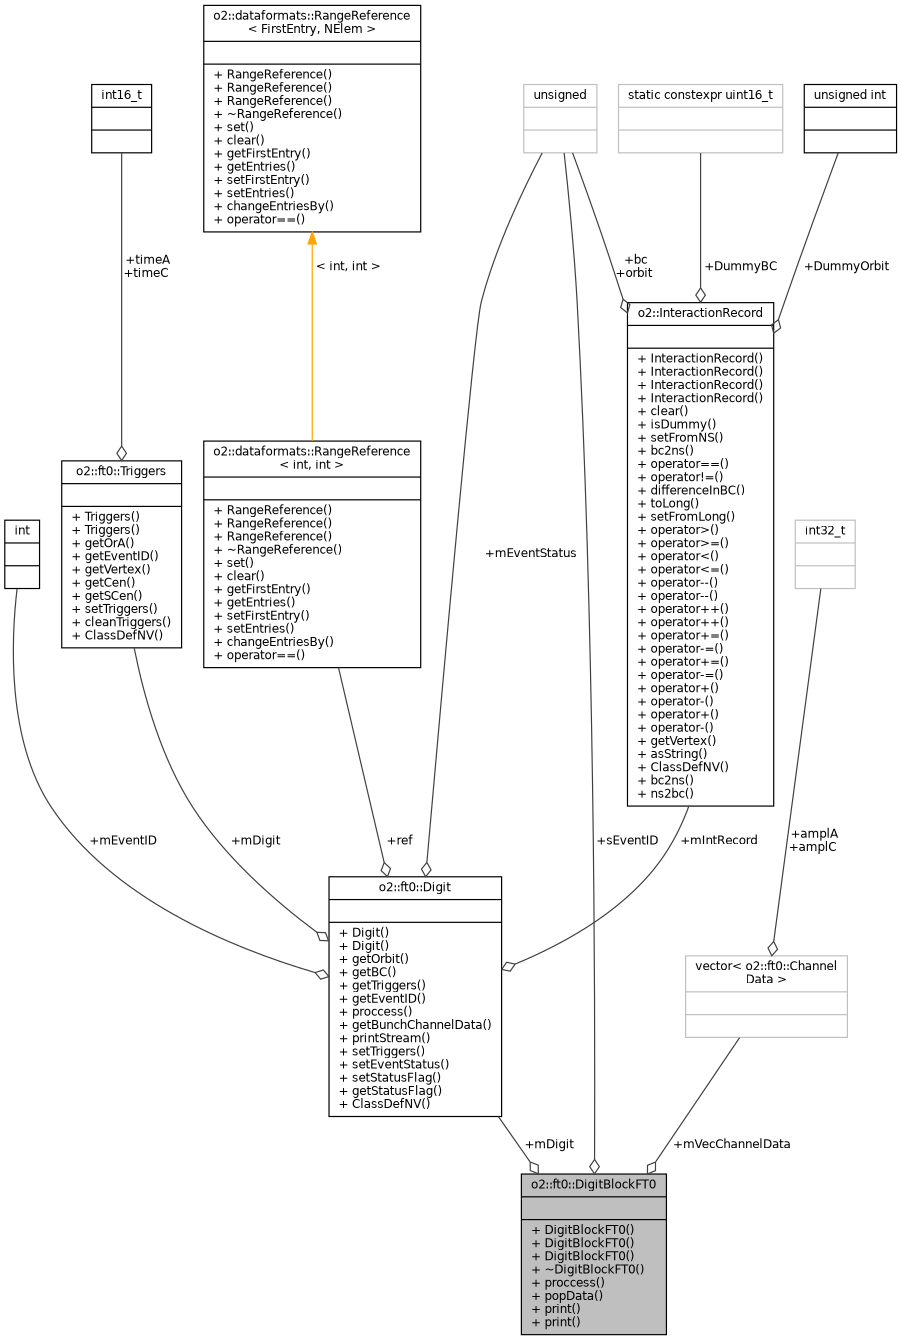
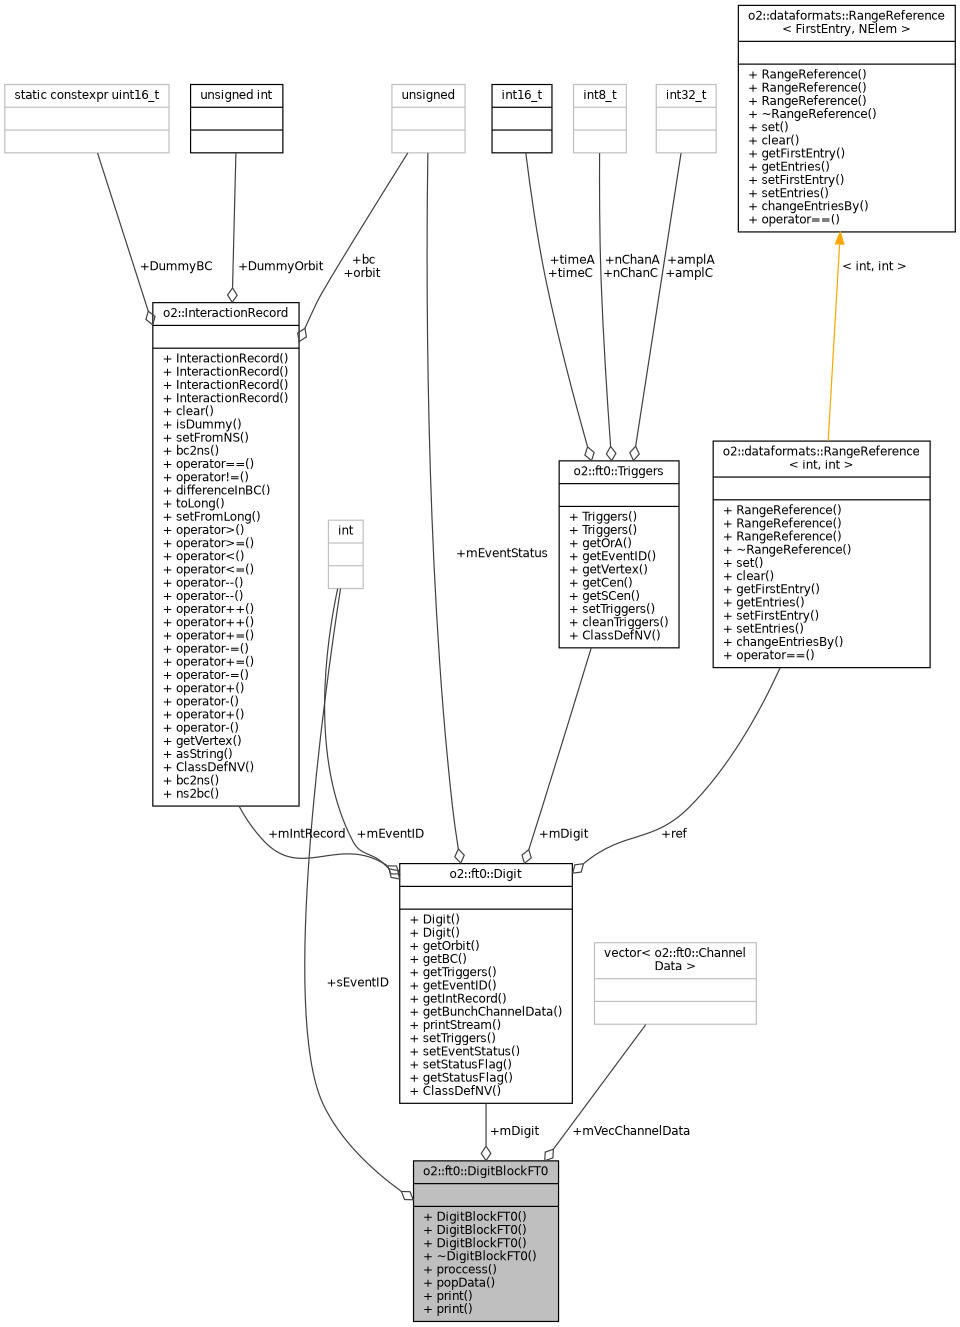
none -> (600, 119)
(22, 554) -> (346, 554)
(590, 656) -> (307, 905)
(797, 765) -> (658, 300)
(376, 1012) -> (458, 999)
